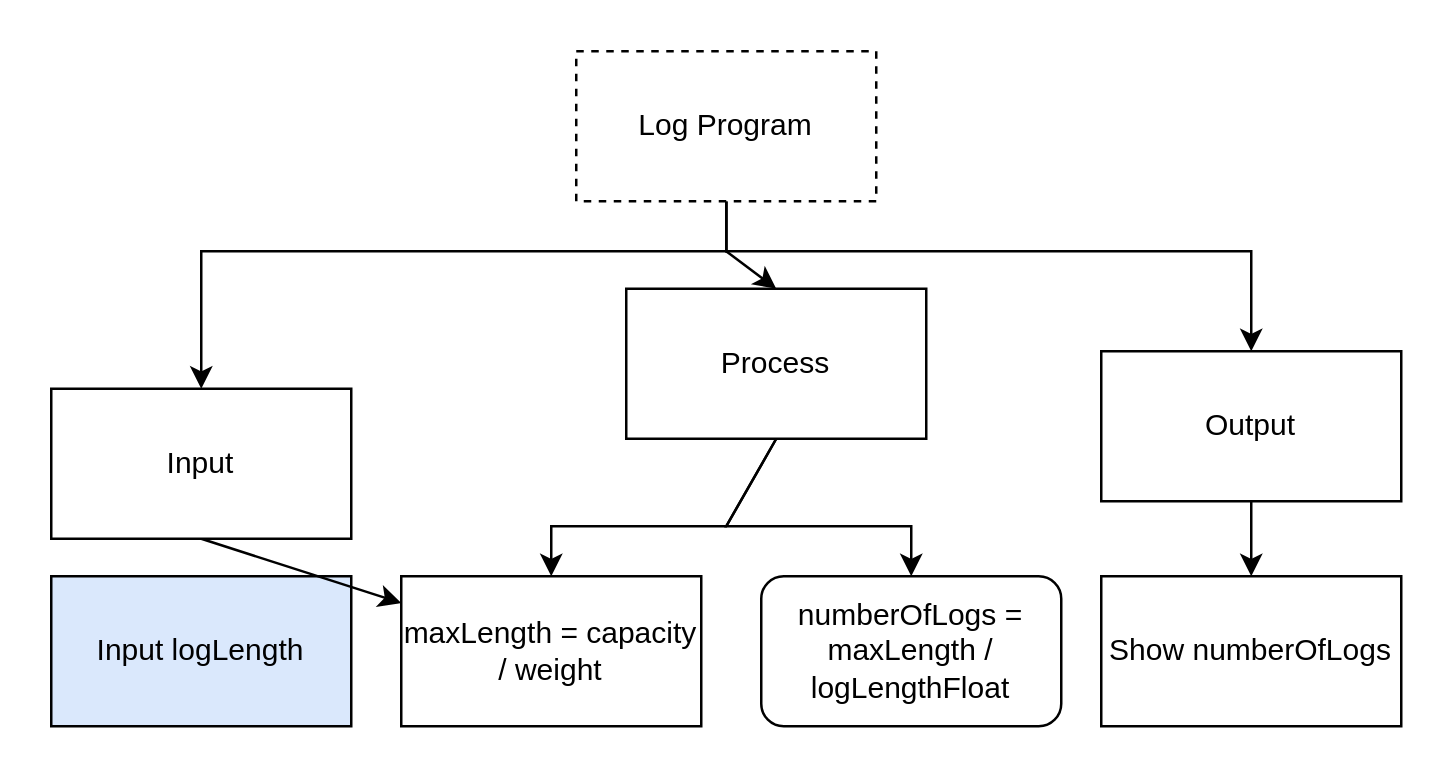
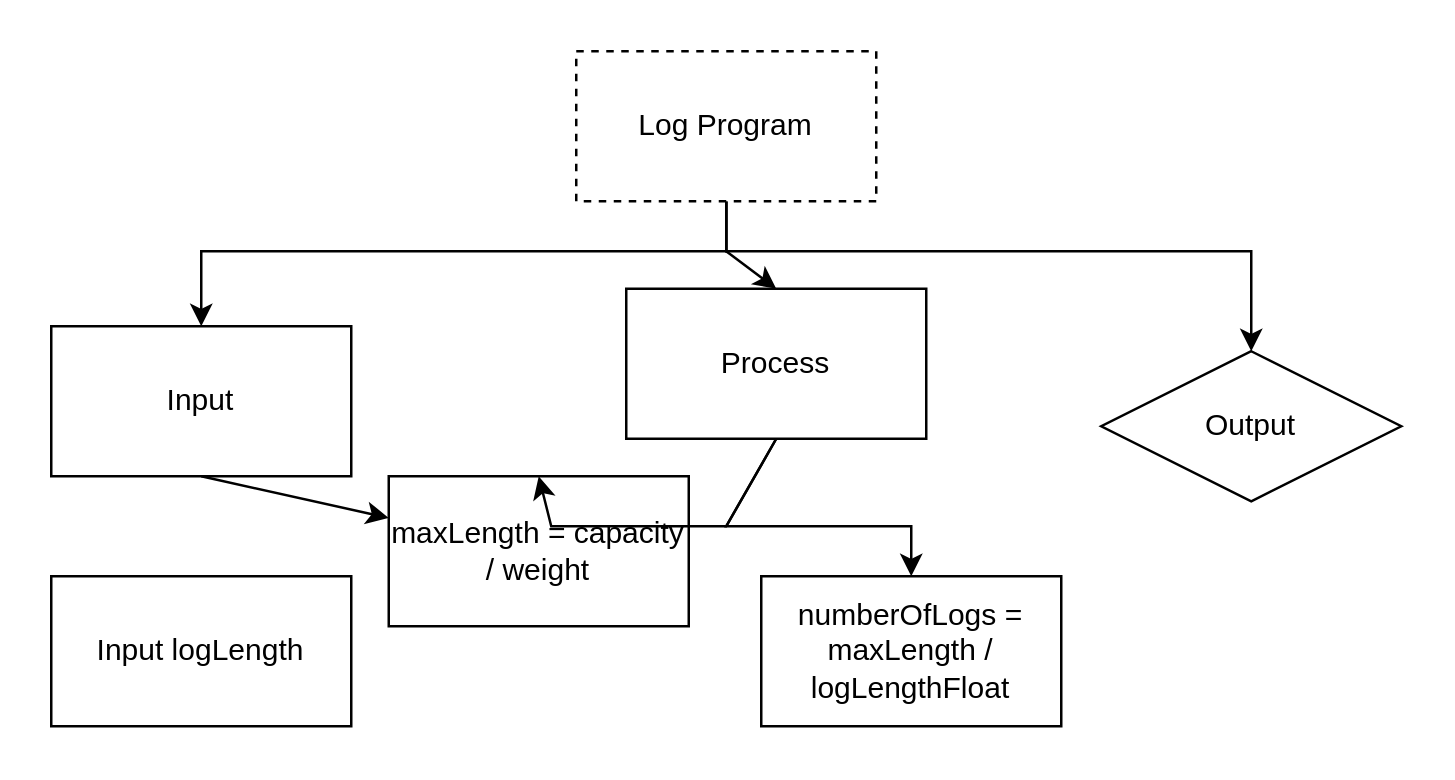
(1251, 426) -> (1251, 426)
(201, 464) -> (201, 401)
(1251, 530) -> none
(201, 651) -> (201, 651)
(551, 651) -> (539, 551)
(911, 651) -> (911, 651)
(1251, 651) -> none
